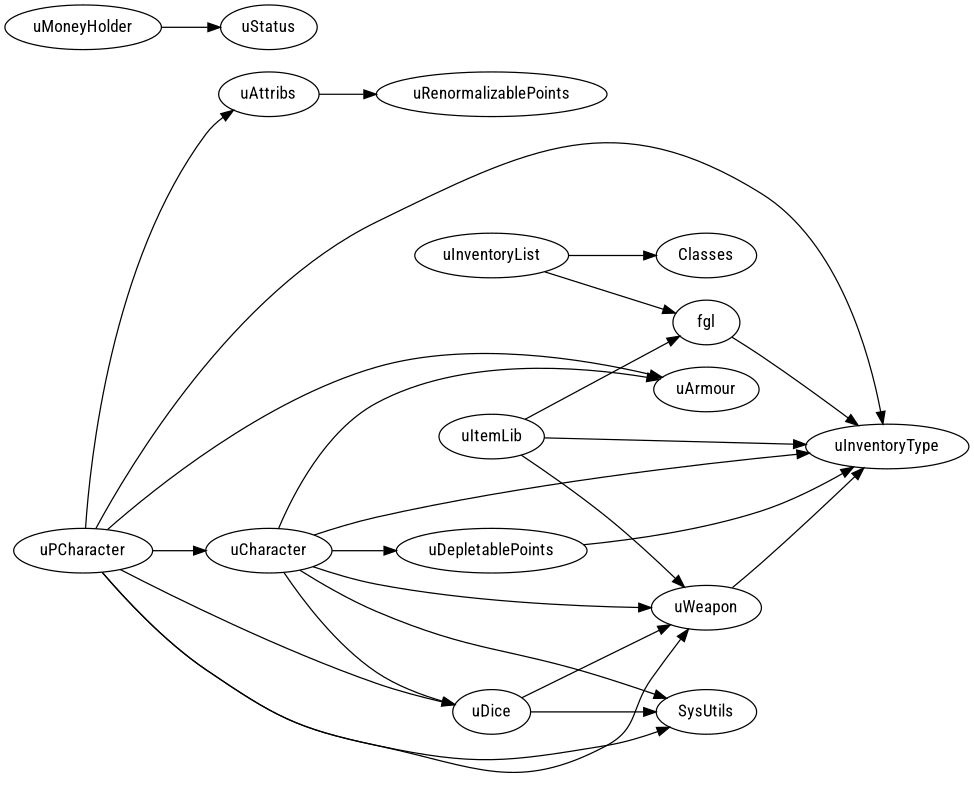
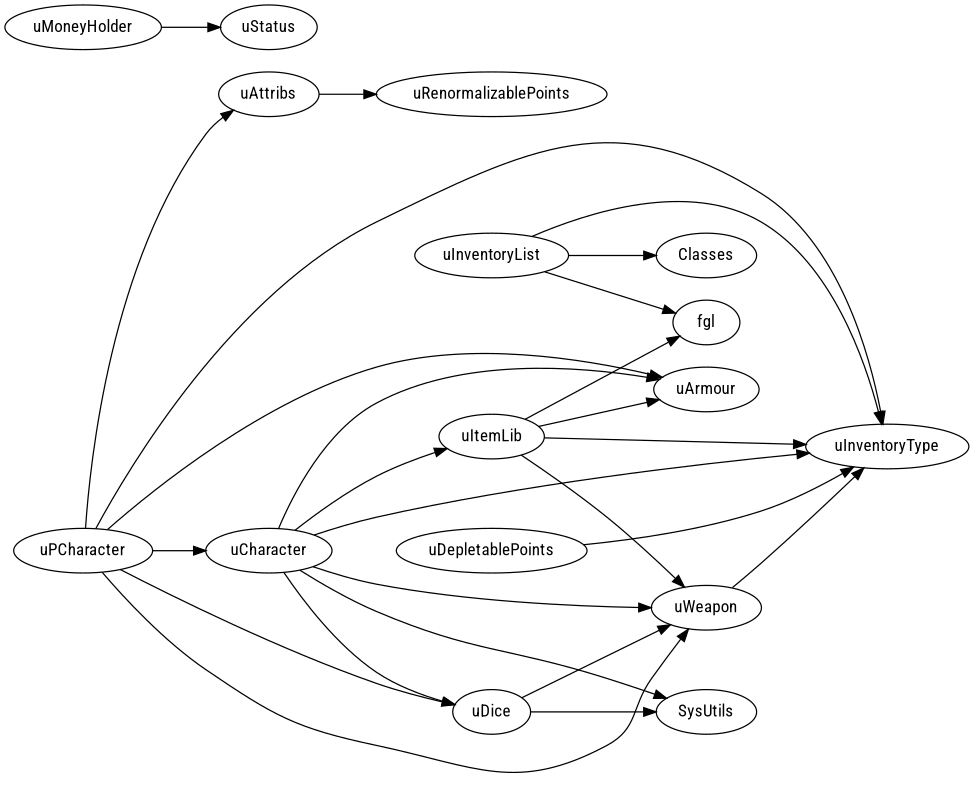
(791, 376) -> (757, 220)
none -> (593, 414)
(358, 551) -> (361, 485)
(476, 759) -> none
